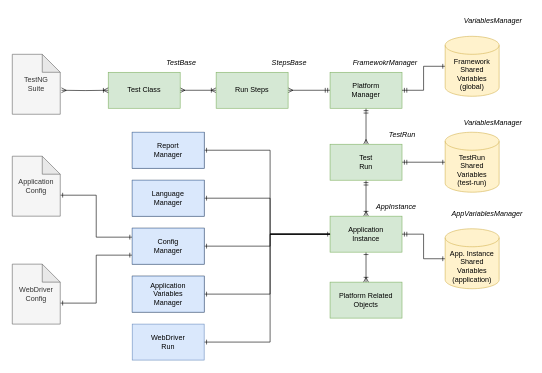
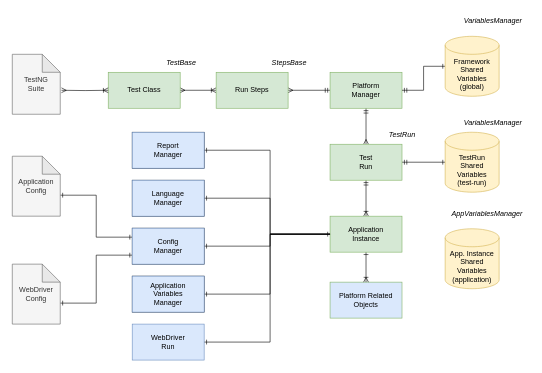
(386, 63) -> none
(397, 207) -> none
(424, 247) -> none
(366, 300) -> (366, 300)
